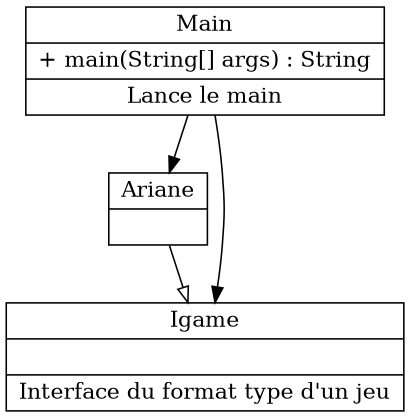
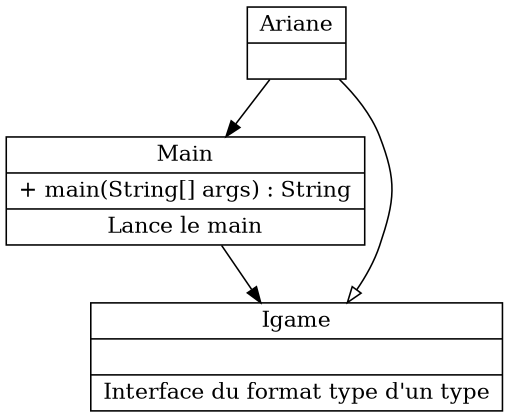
(181, 136) -> (253, 102)
(205, 392) -> (297, 392)
